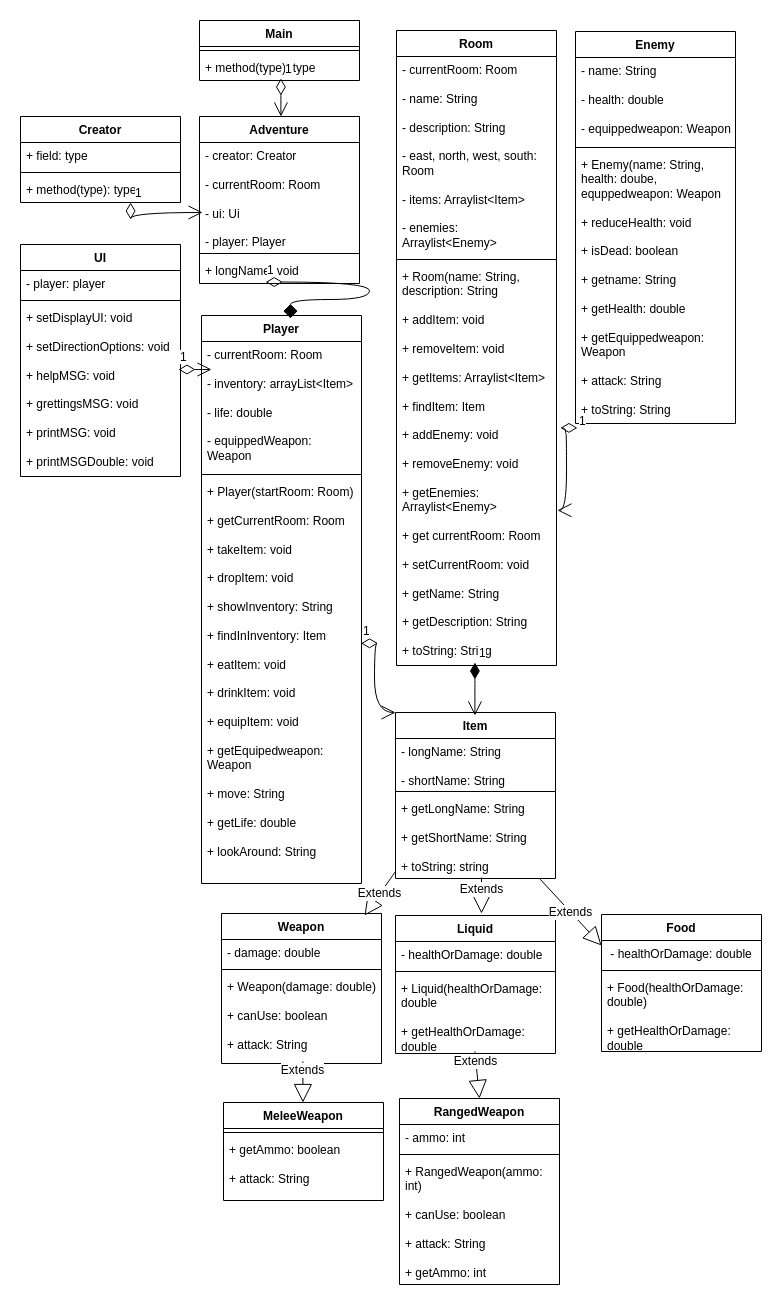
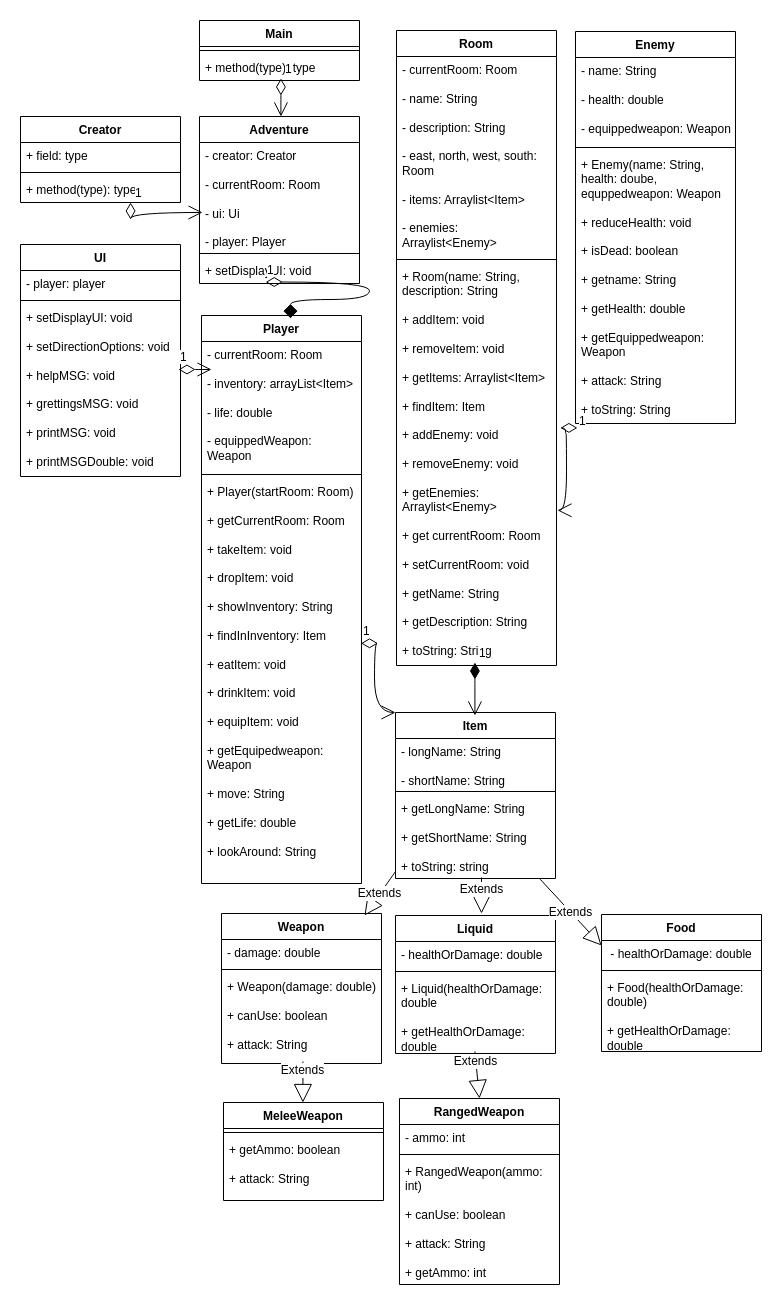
(251, 272) -> (263, 272)
